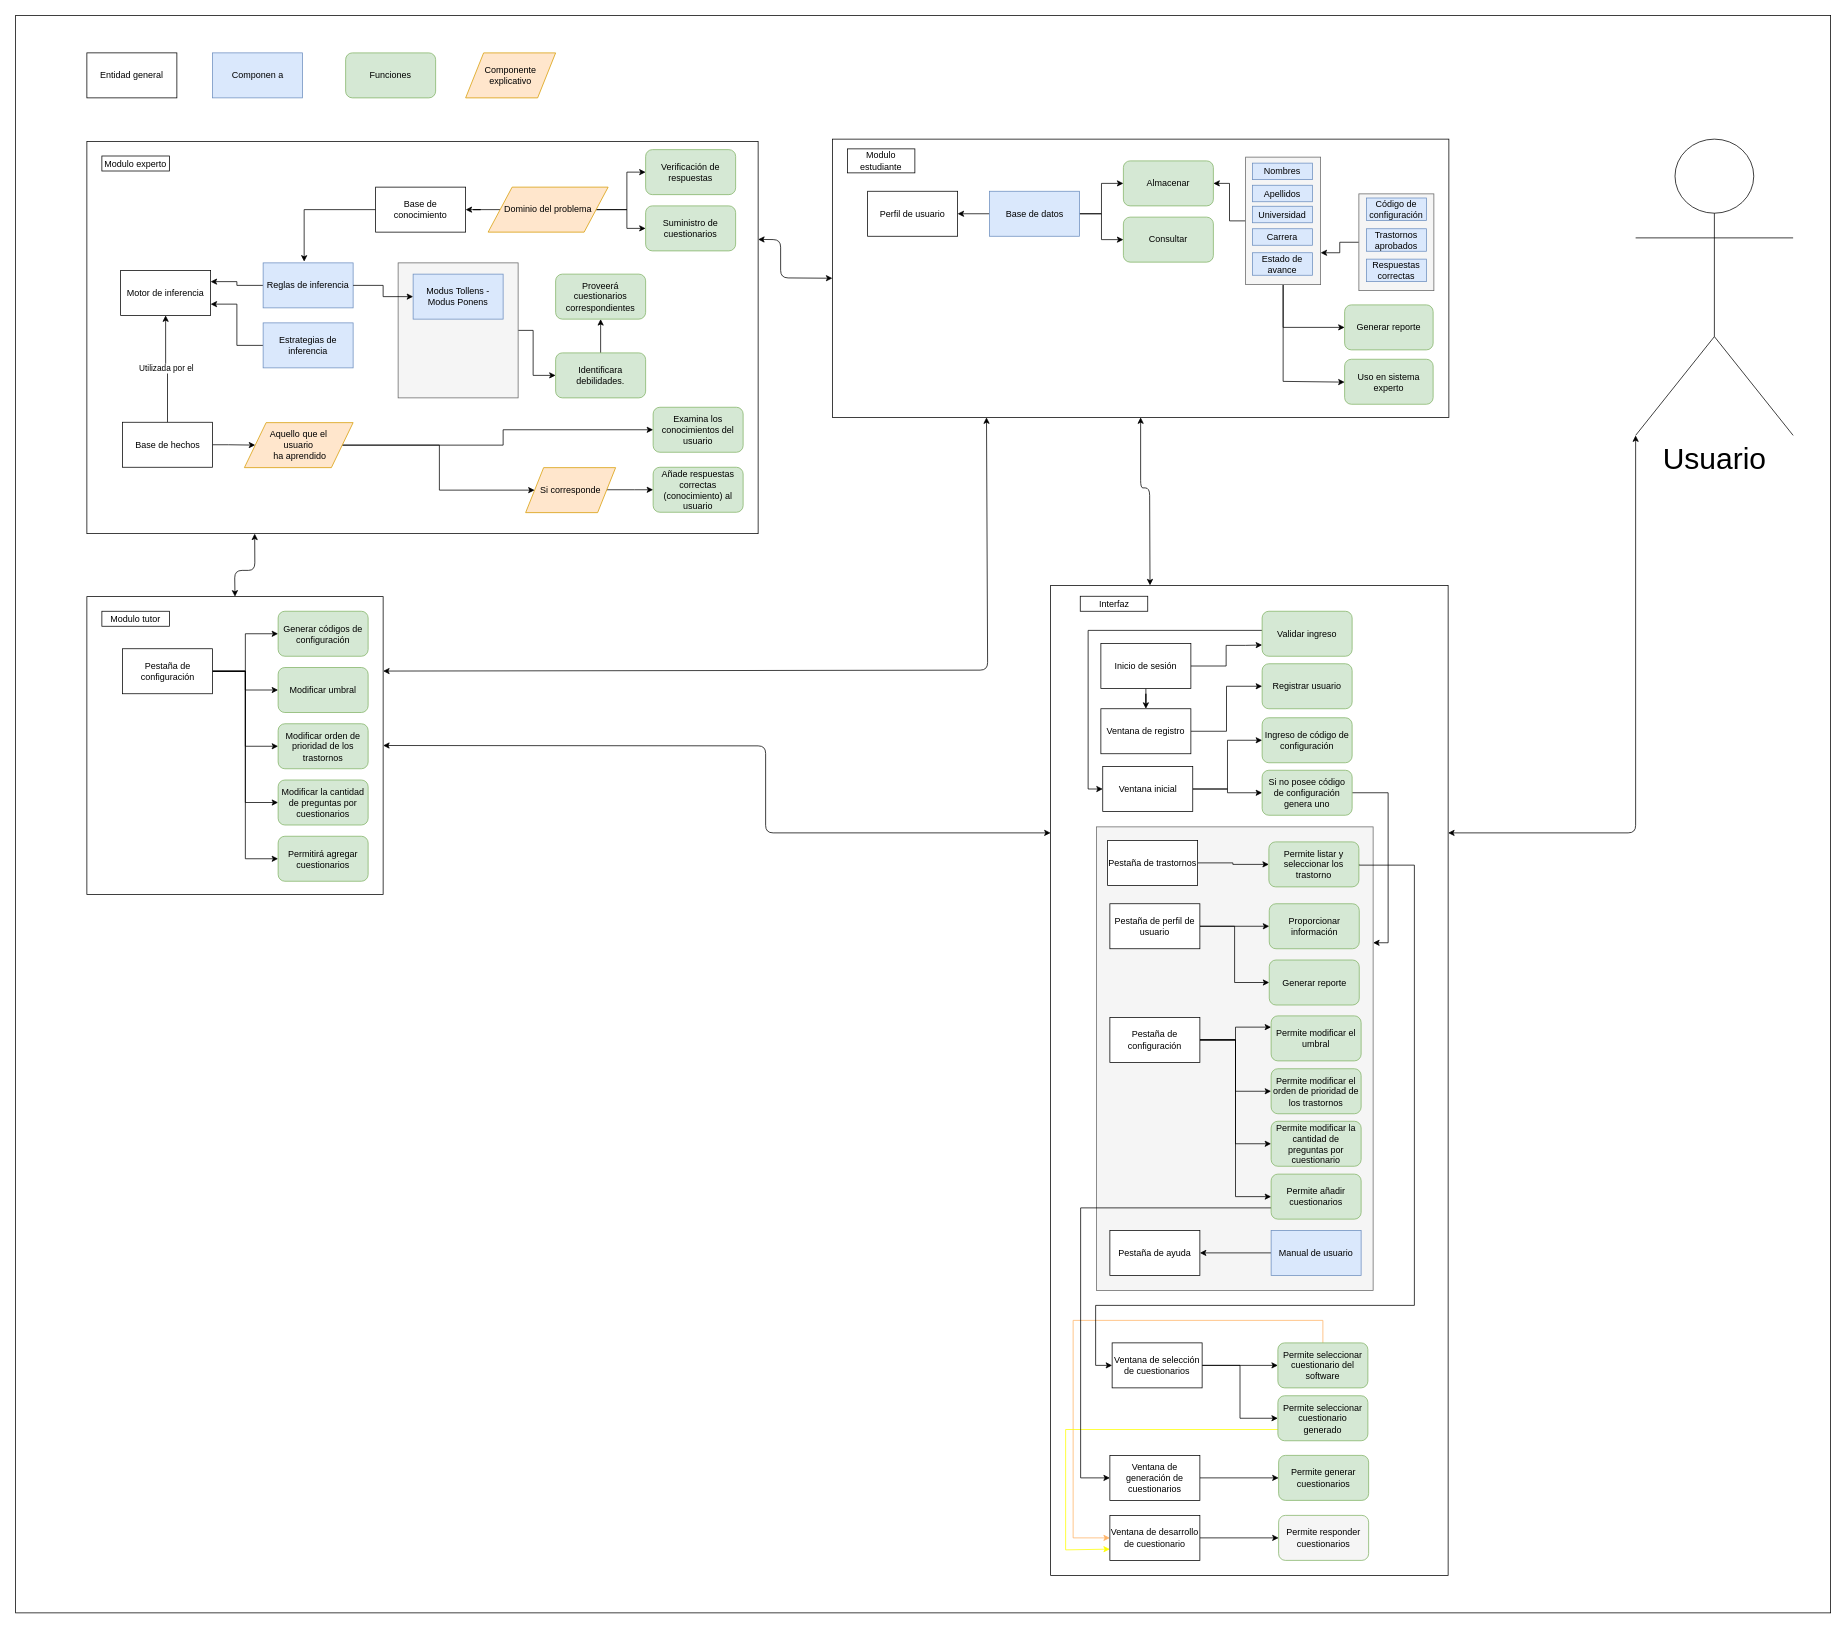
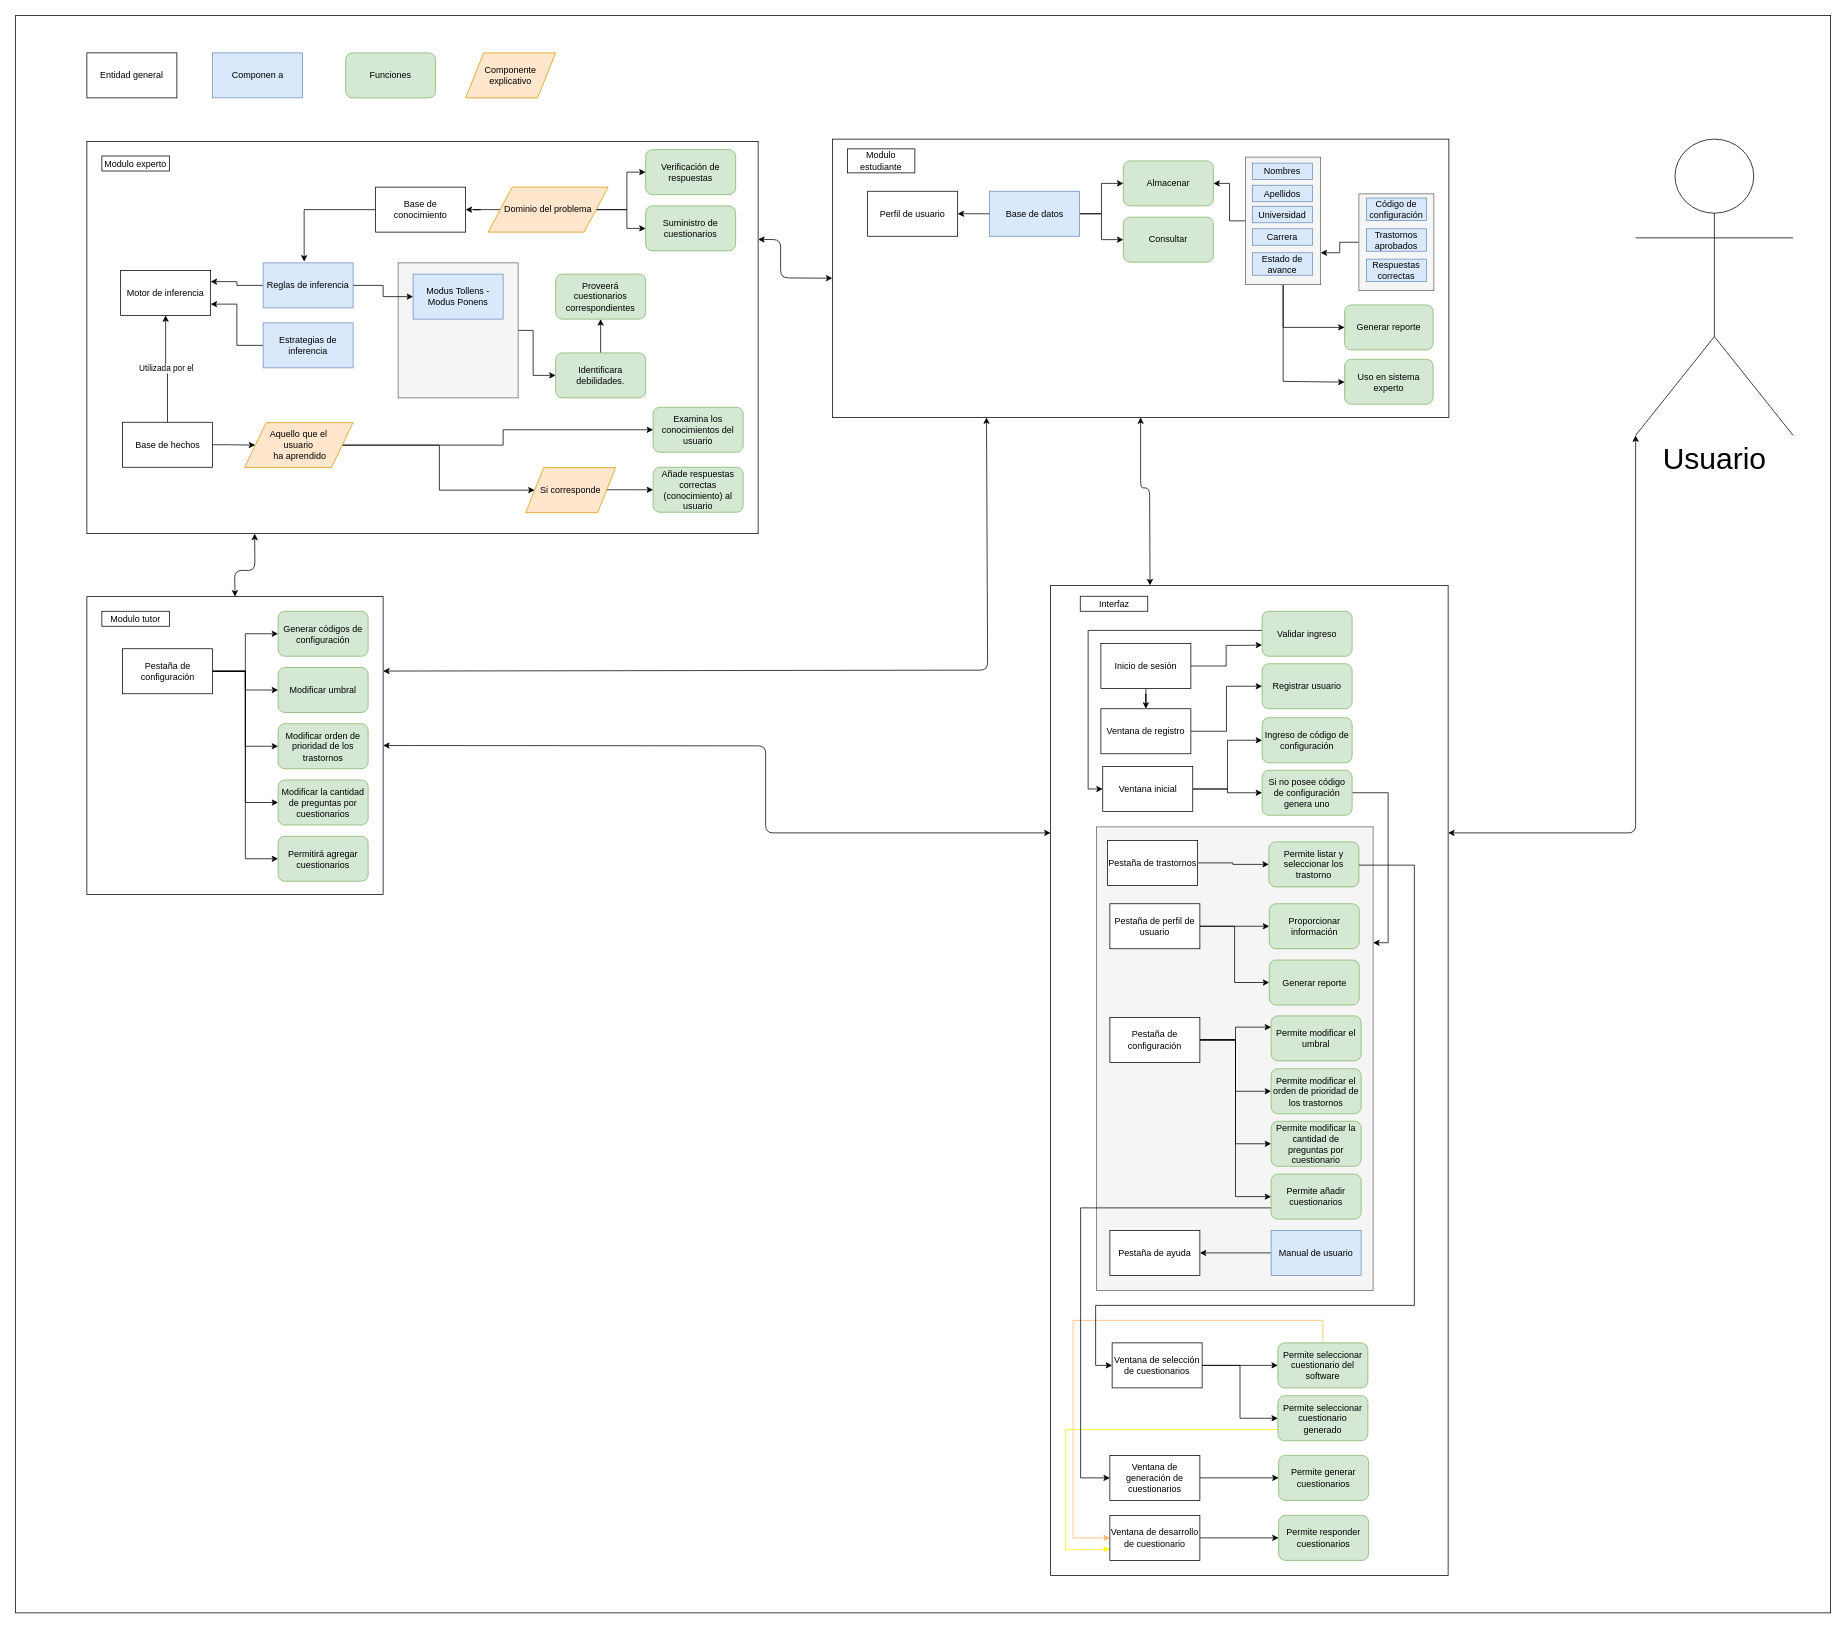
(1323, 1538) -> (1323, 1538)
